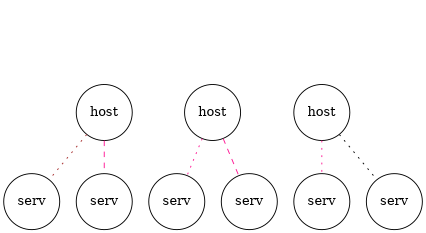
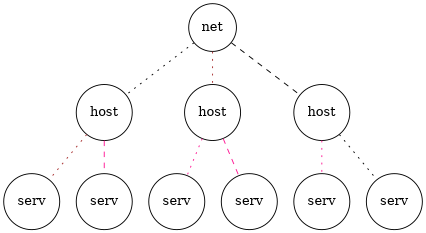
none -> (213, 28)
